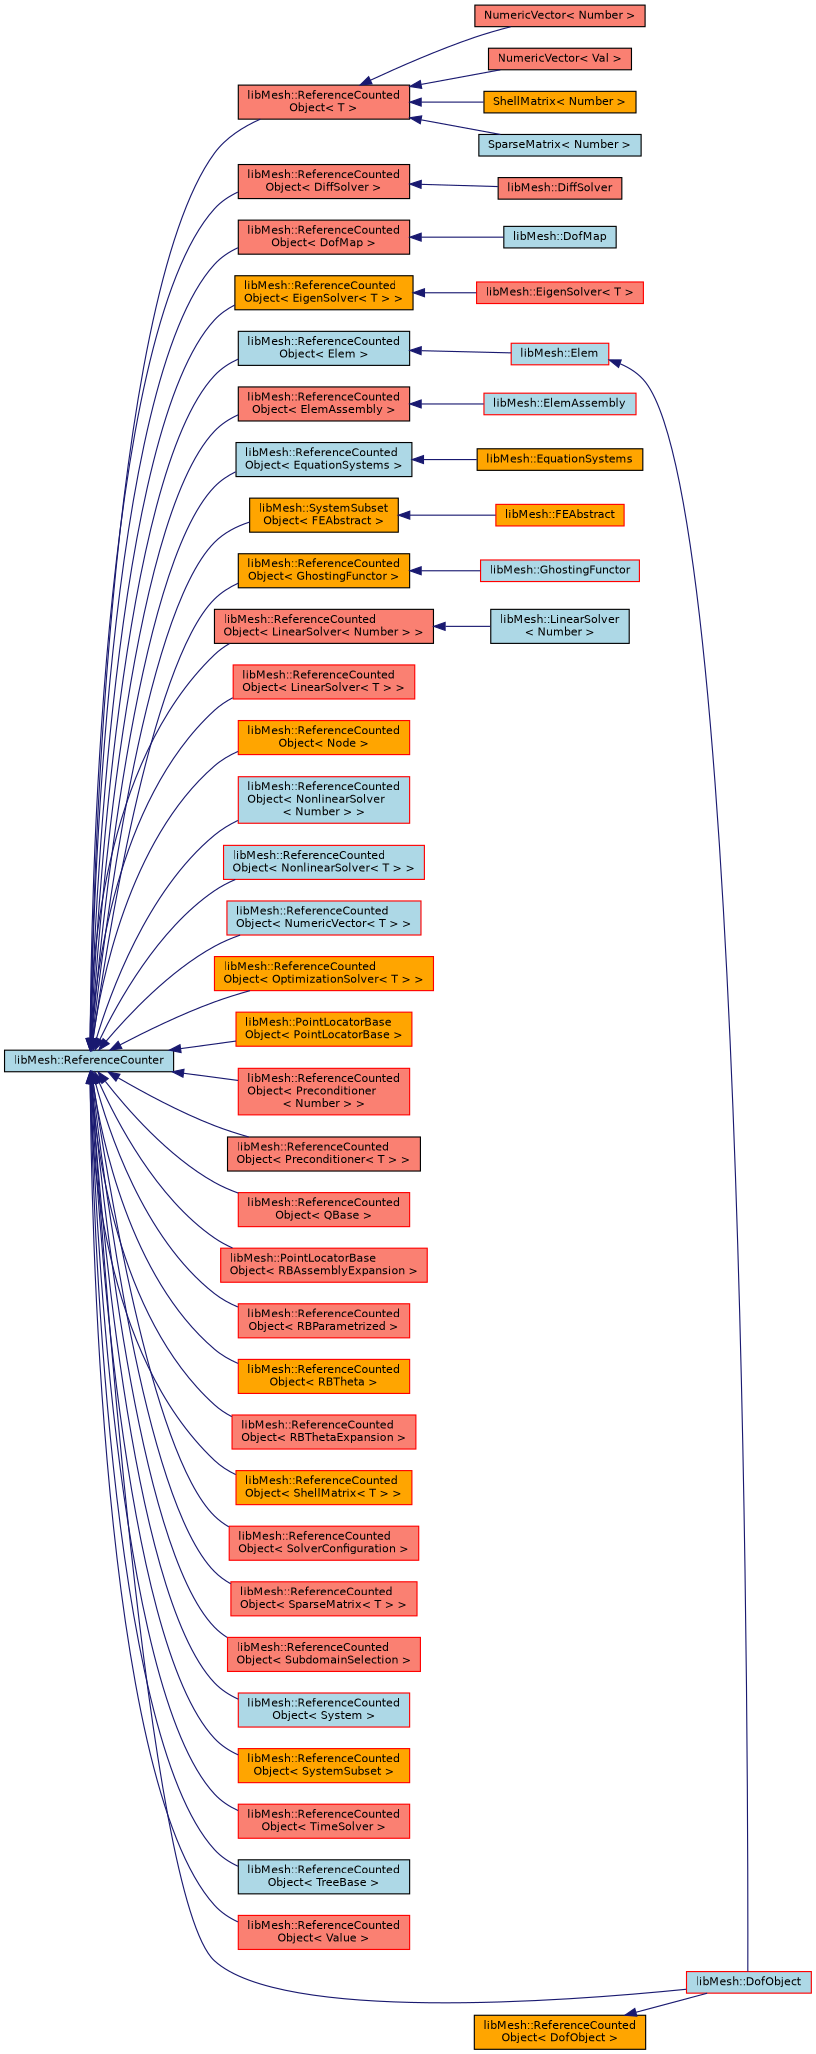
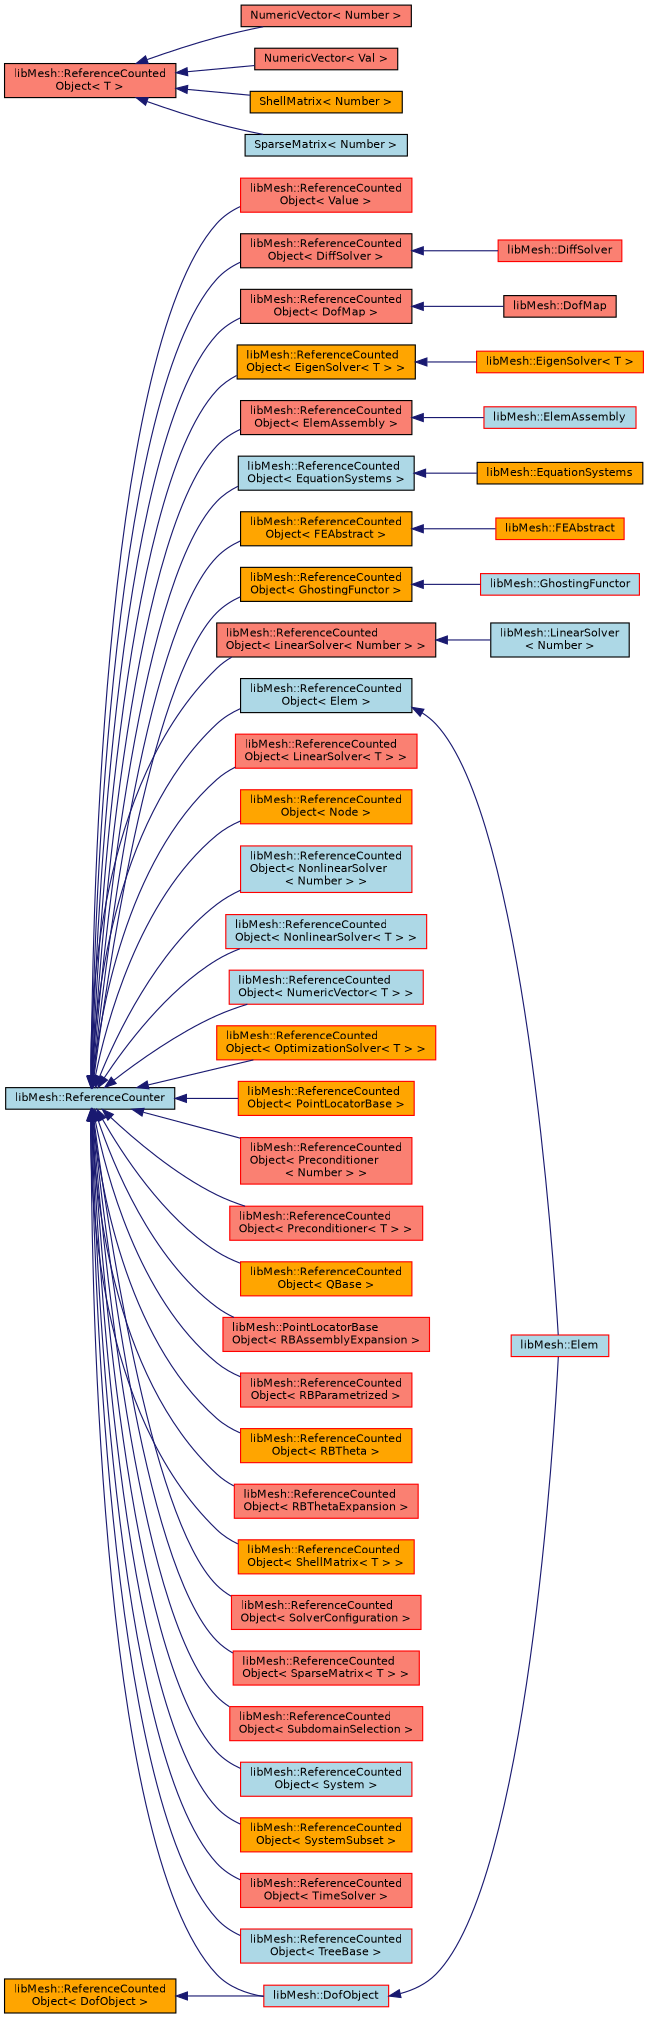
(560, 188) -> (560, 251)
(560, 237) -> (560, 306)
(560, 293) -> (560, 362)
(148, 347) -> none
(324, 515) -> (326, 529)
(324, 1029) -> (326, 1098)
(324, 1154) -> (326, 1223)
(735, 1157) -> (525, 1693)
(324, 1210) -> (326, 1279)
(324, 1877) -> (326, 1946)
